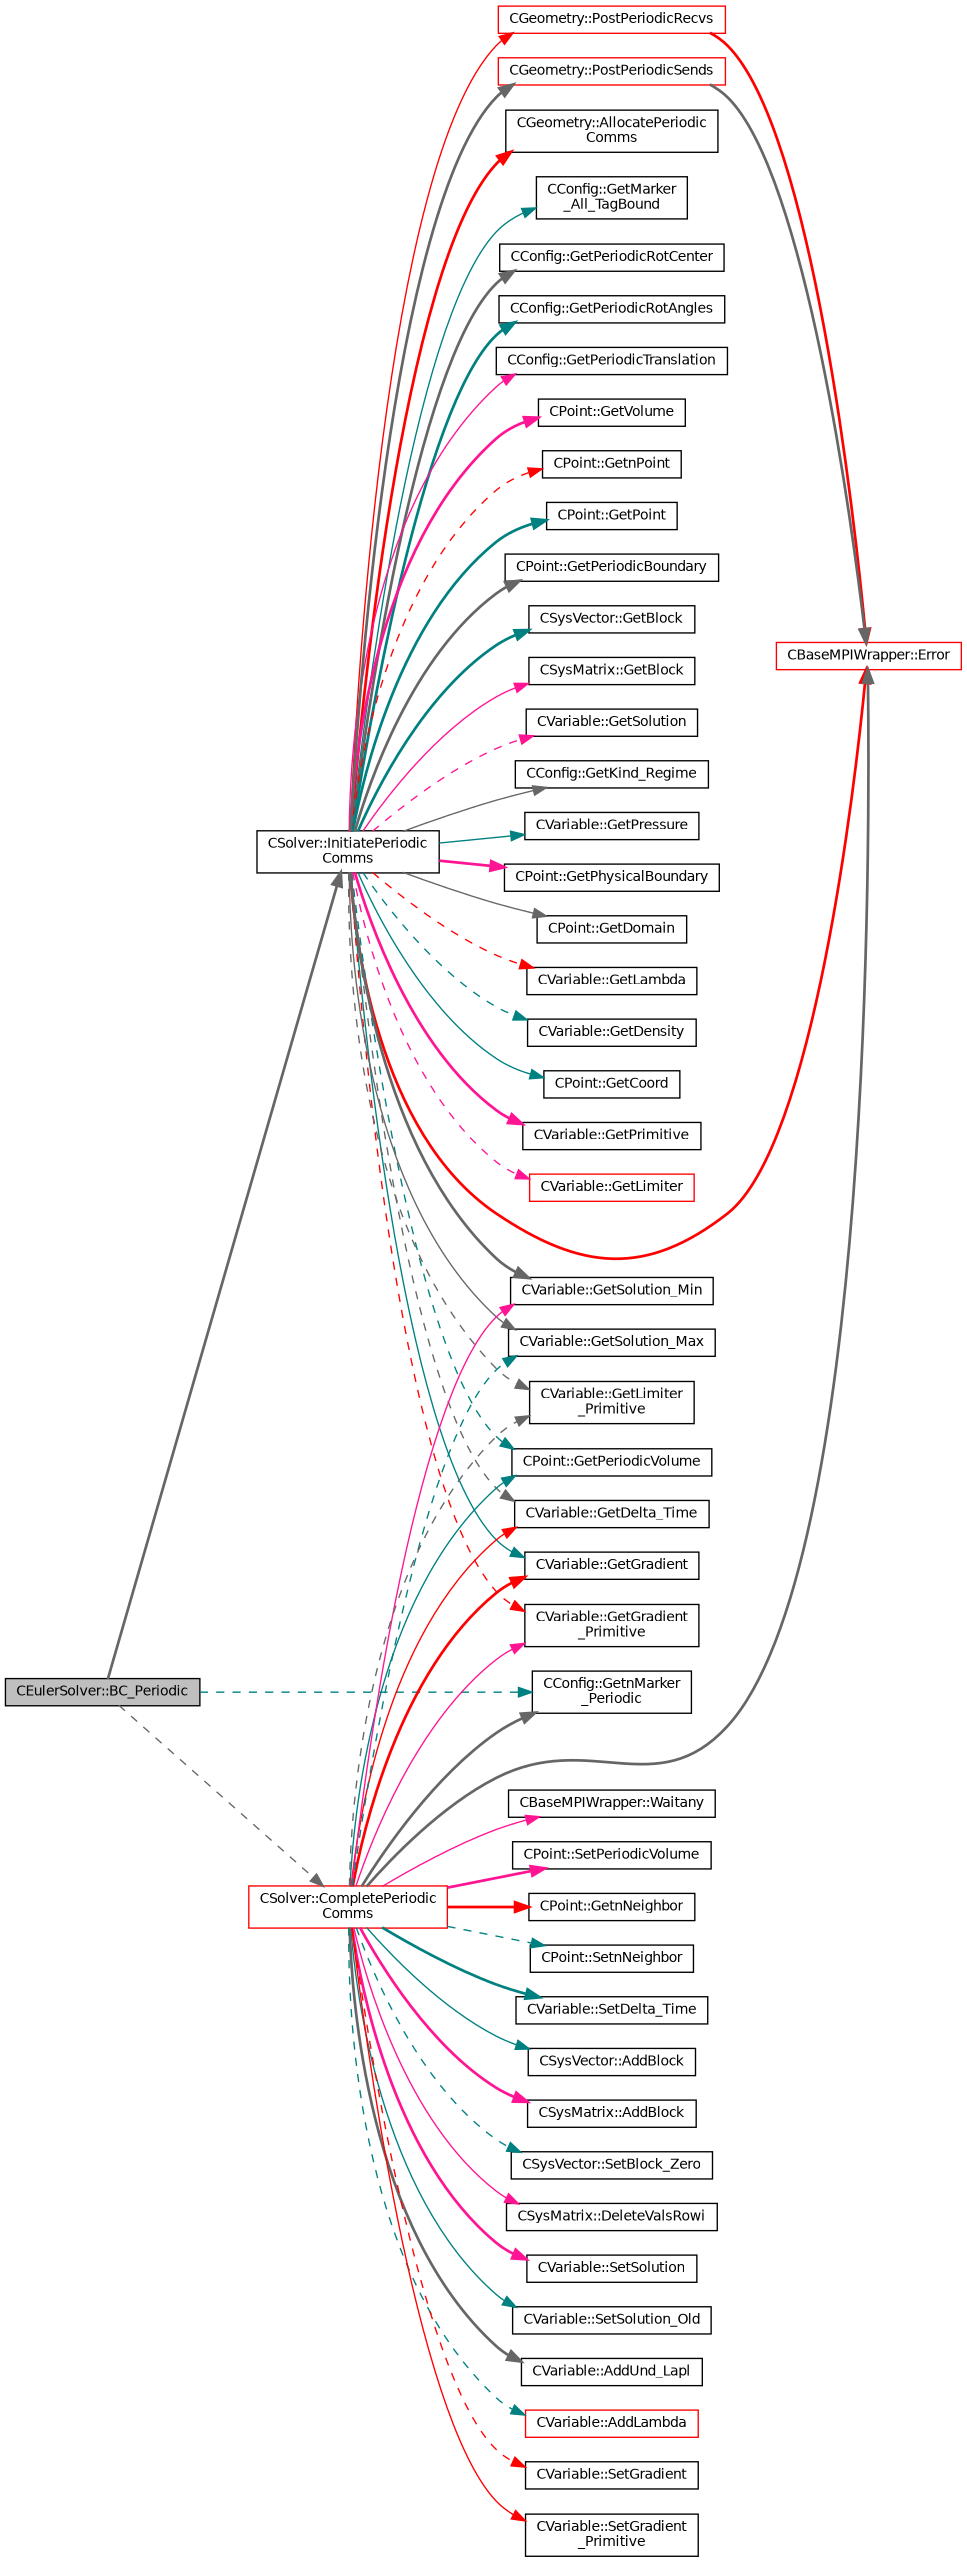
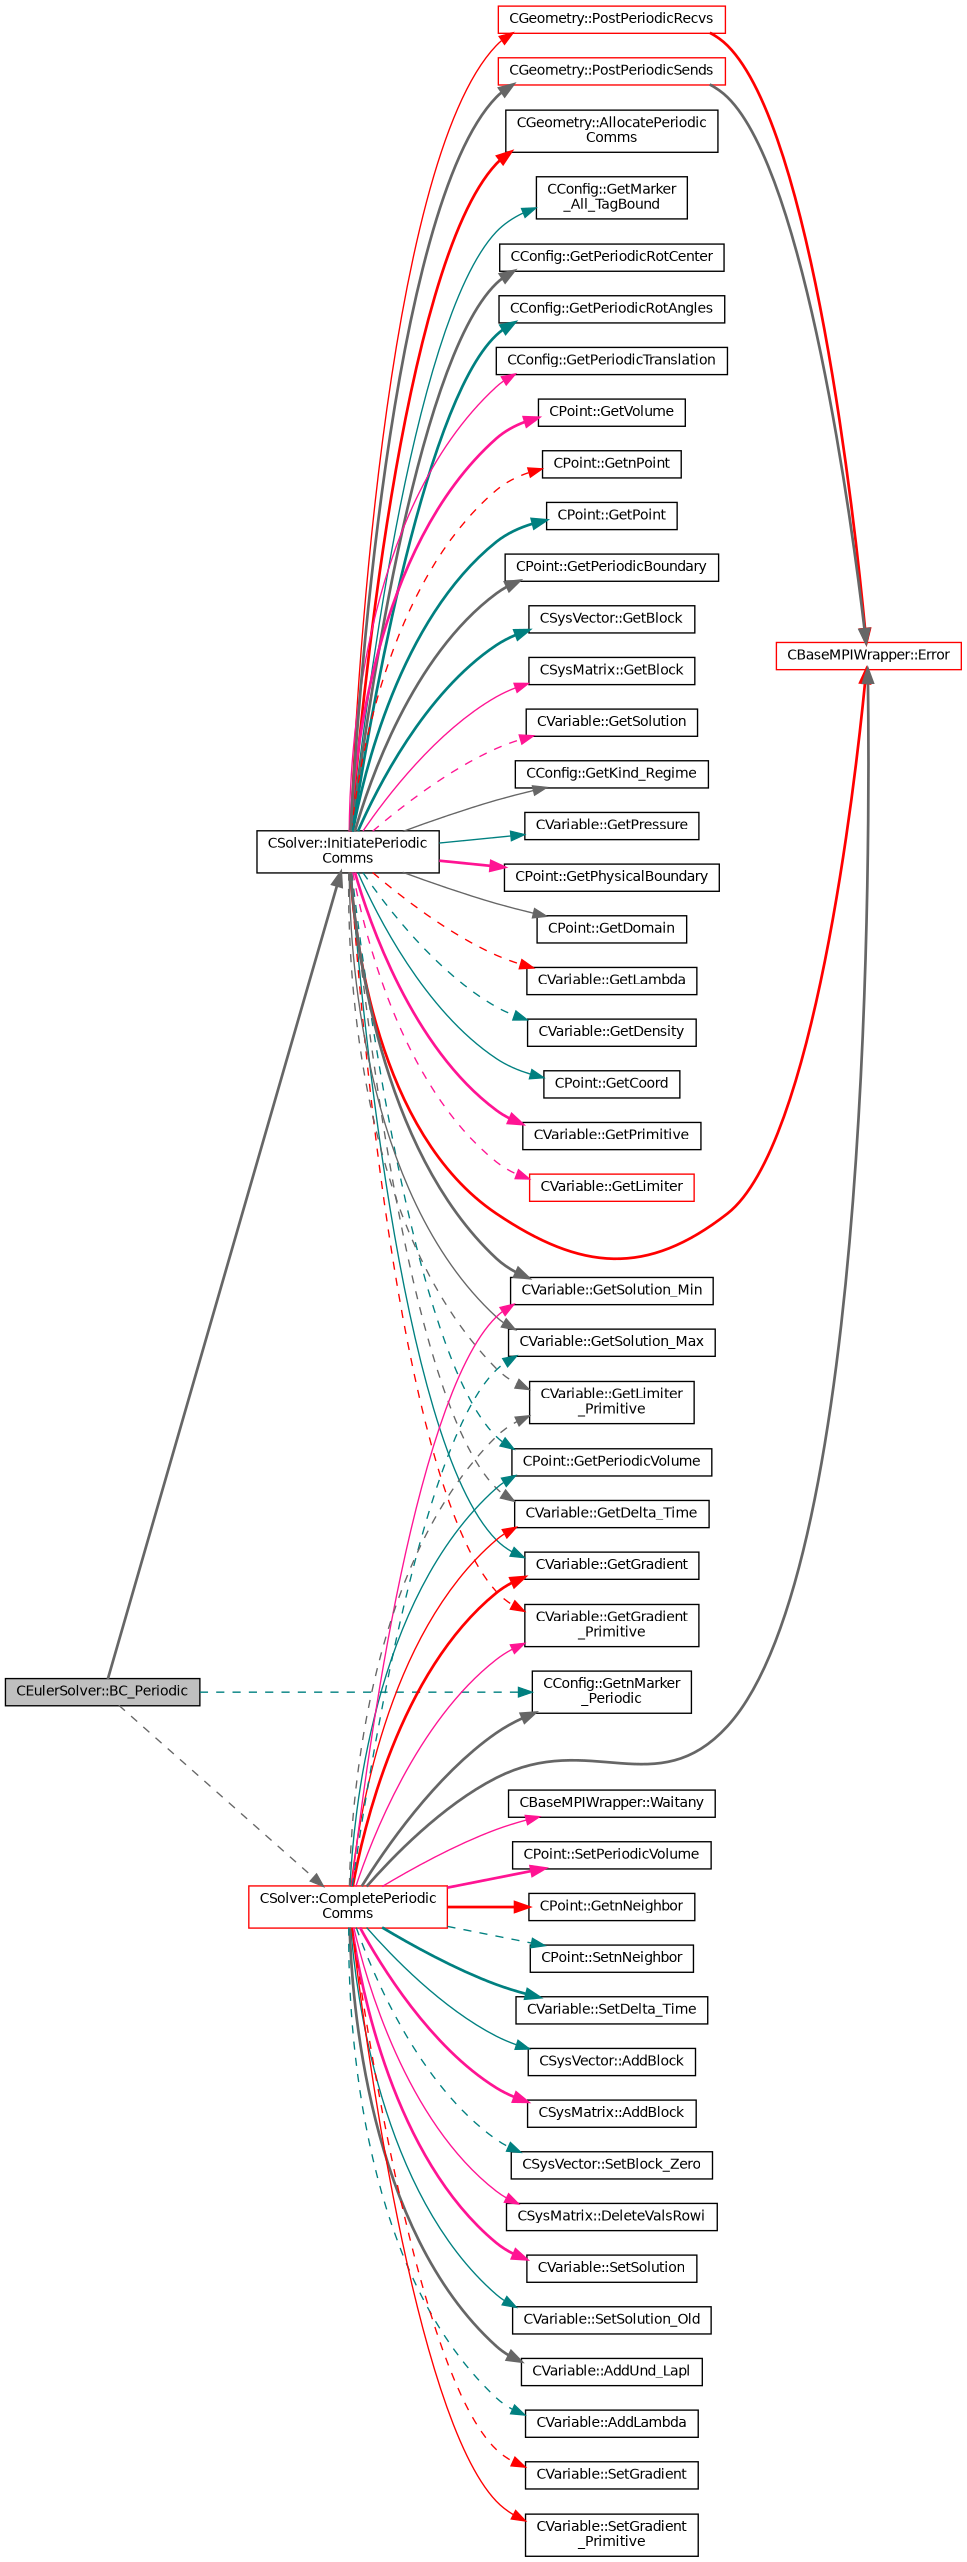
(612, 2424) -> (612, 2424)
